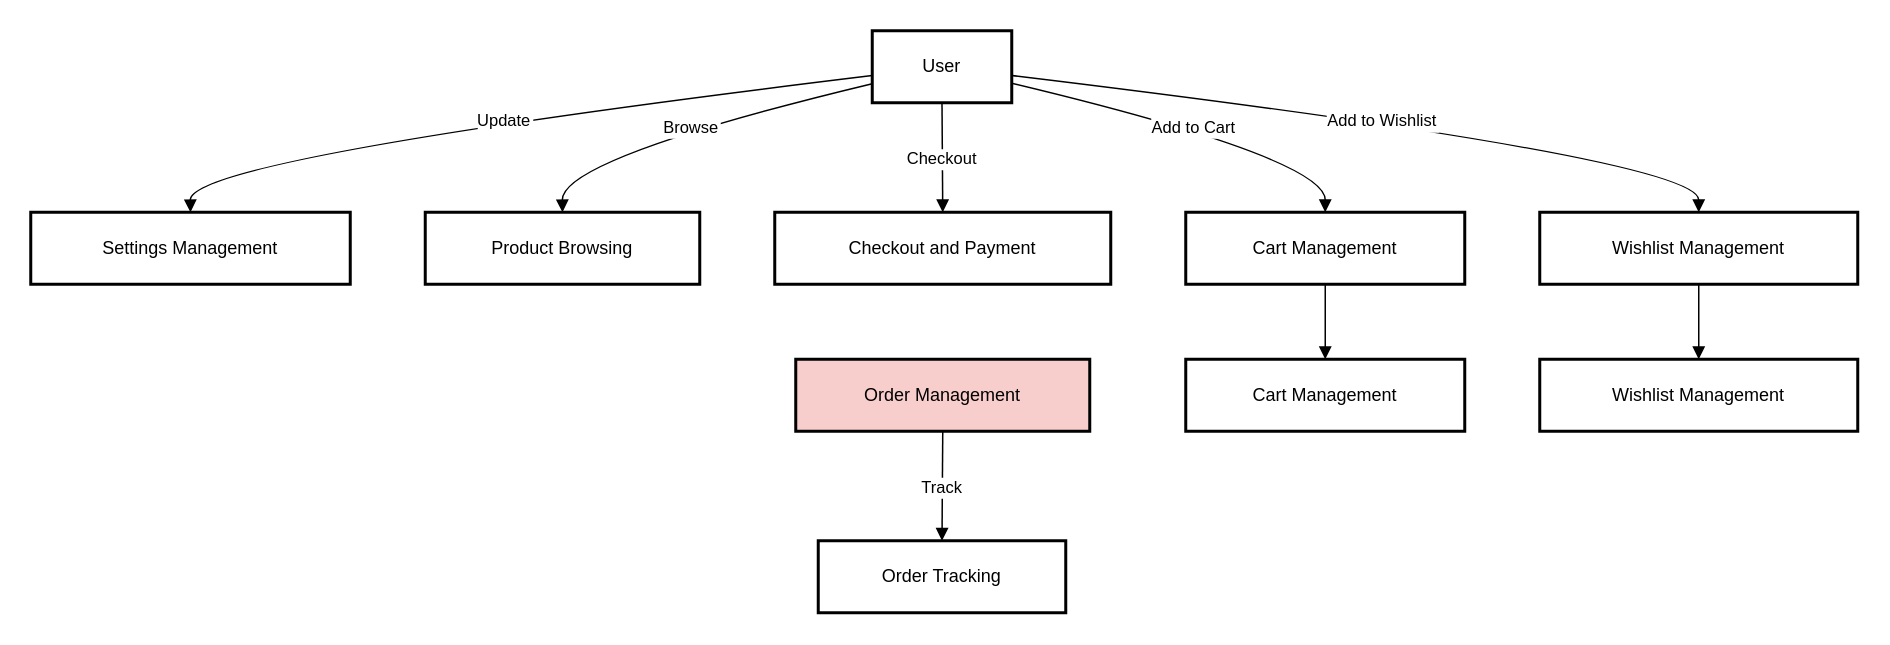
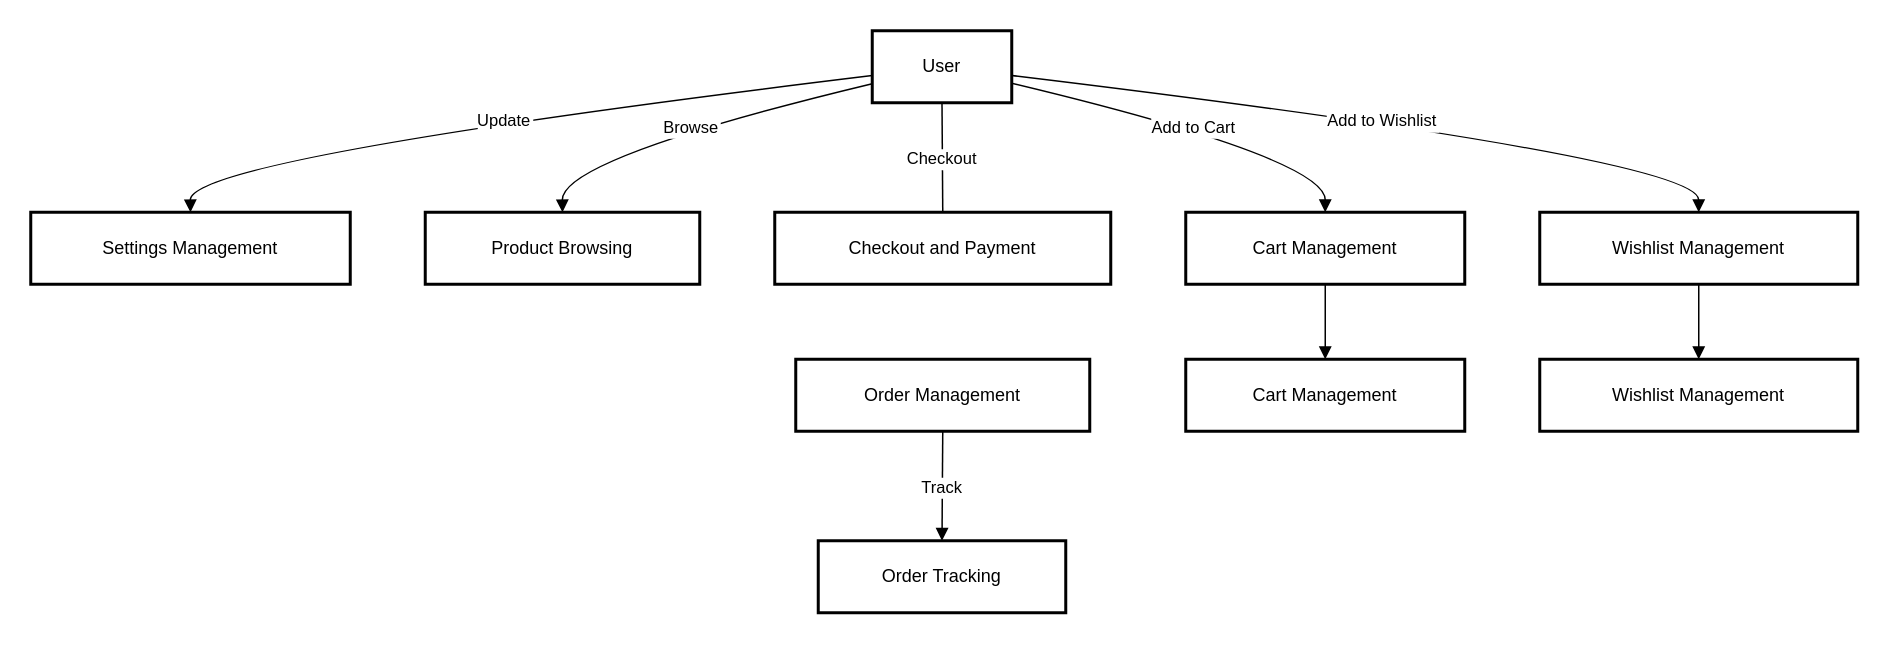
(943, 198) -> (943, 204)
(943, 395) -> (943, 395)
